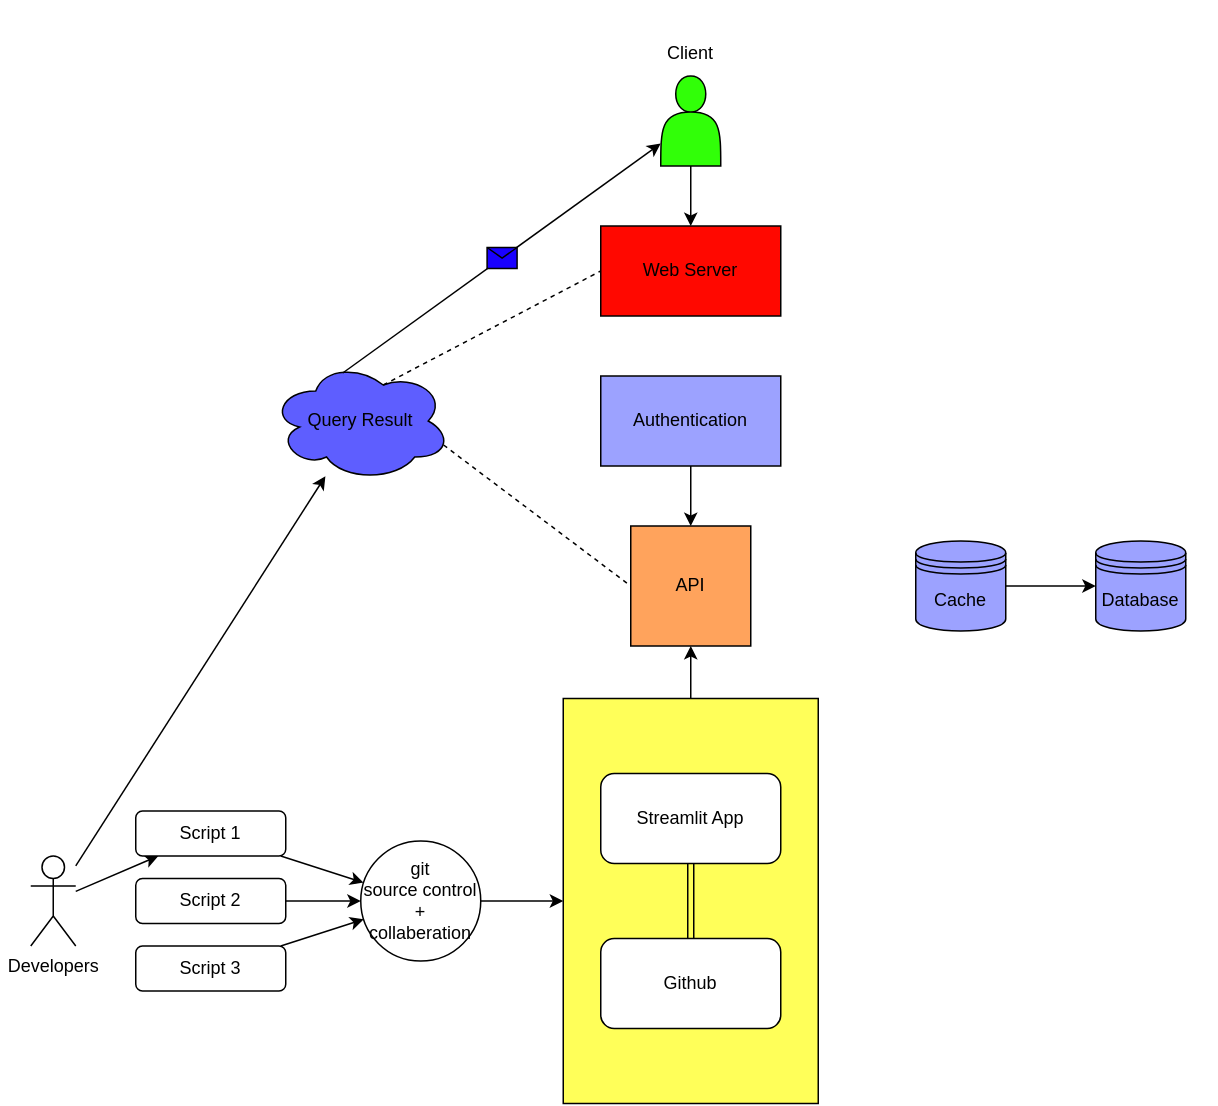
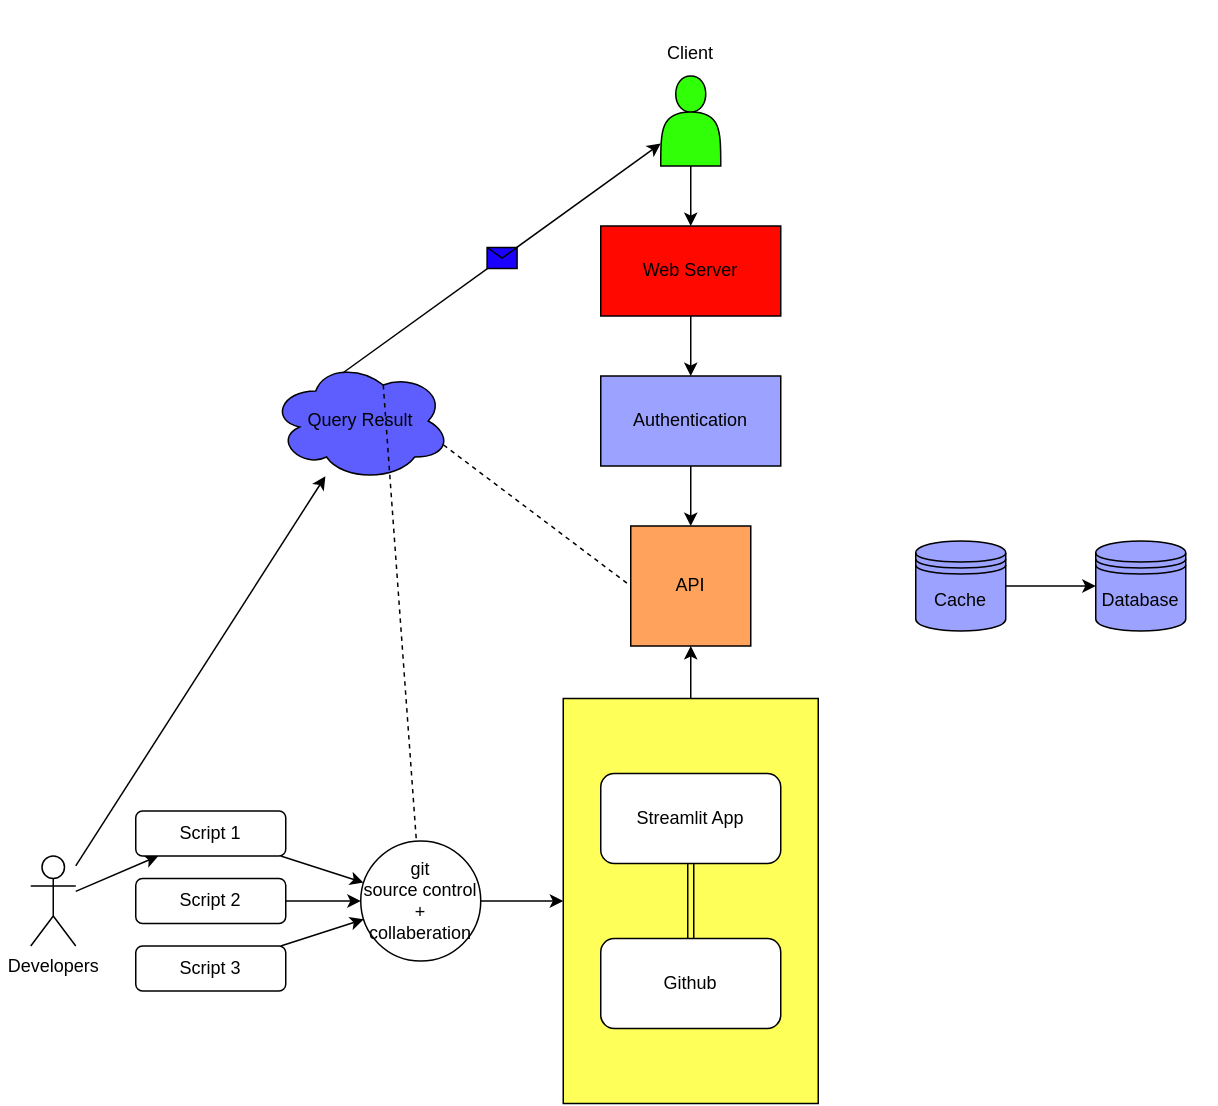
(492, 328) -> (400, 611)
none -> (691, 341)
